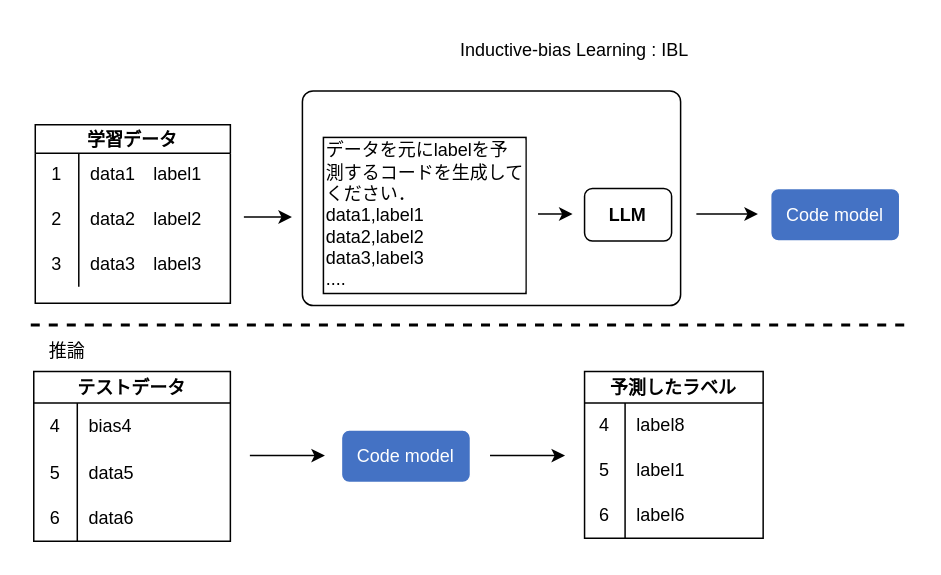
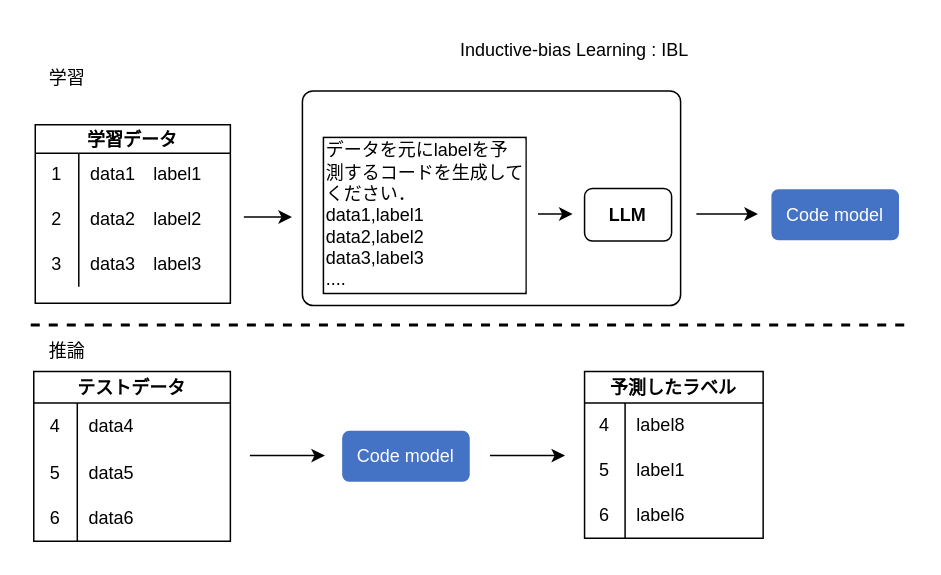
none -> (67, 79)
(112, 427) -> (114, 427)
